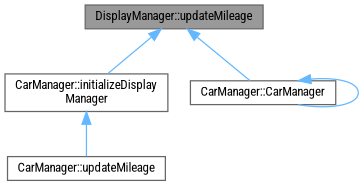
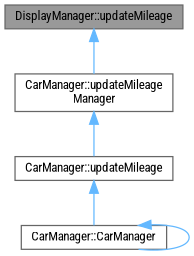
(224, 59) -> (94, 209)
(86, 93) -> (94, 93)
